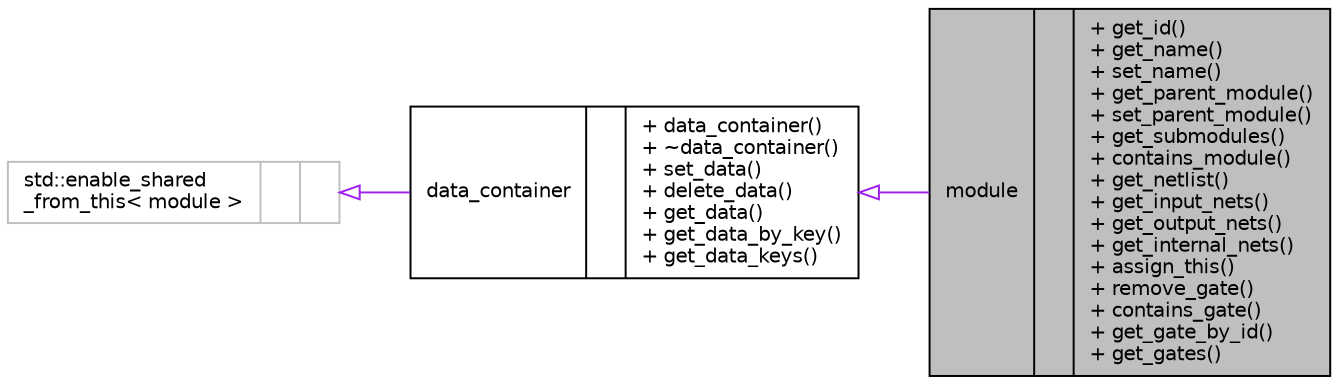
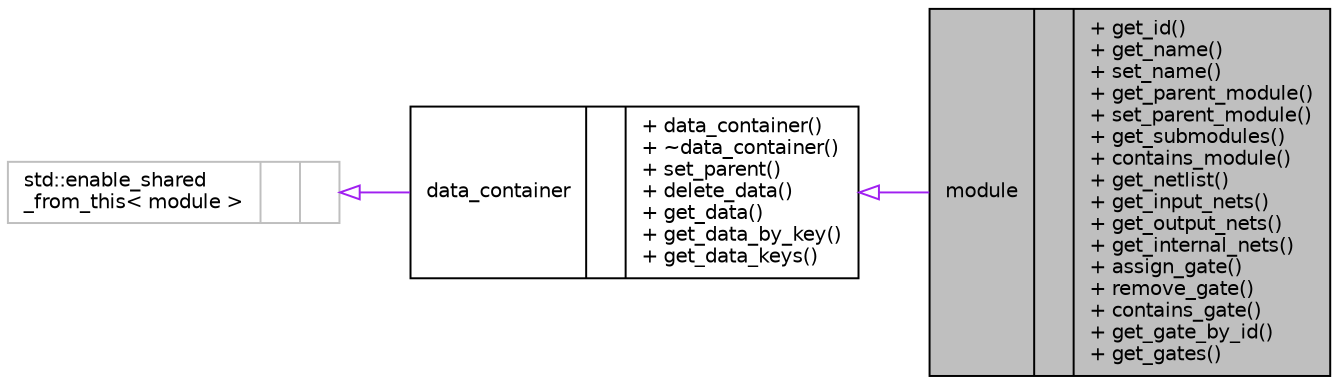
(702, 170) -> (711, 170)
(1162, 267) -> (1166, 267)
